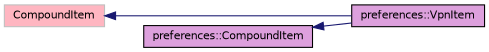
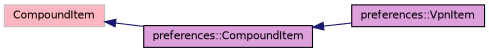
(234, 16) -> (130, 25)
